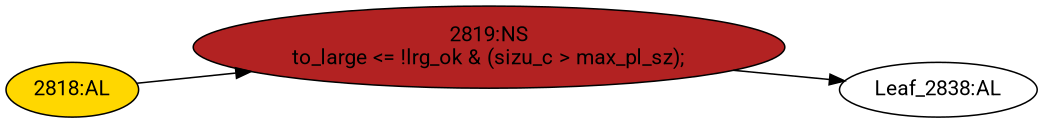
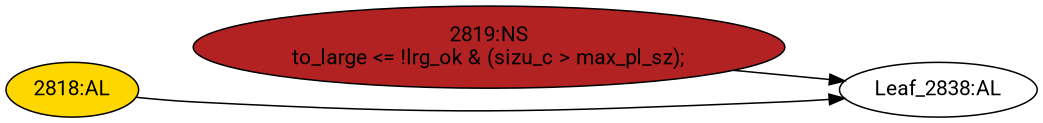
(187, 78) -> (483, 111)
